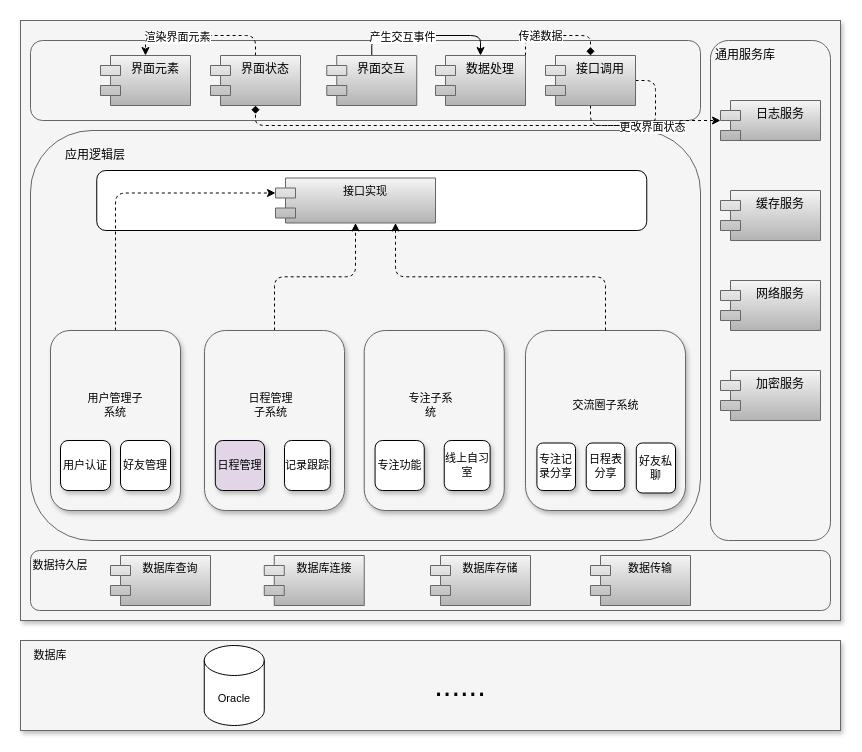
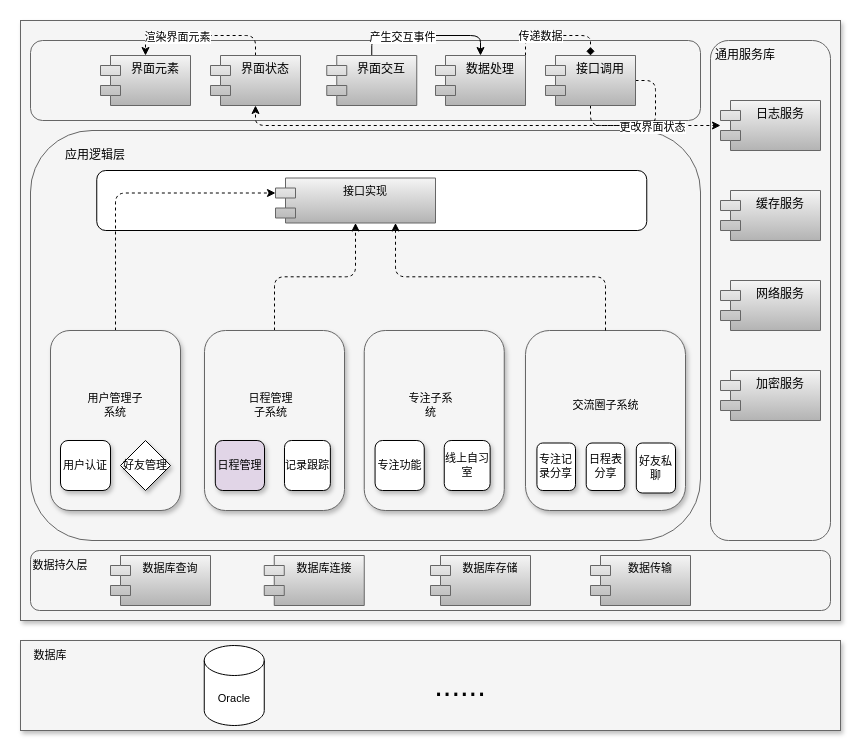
(256, 114) -> (256, 114)
(771, 121) -> (771, 126)
(146, 466) -> (146, 466)
